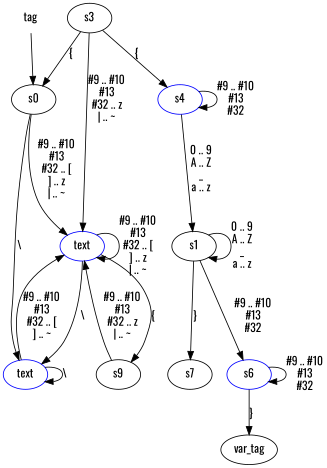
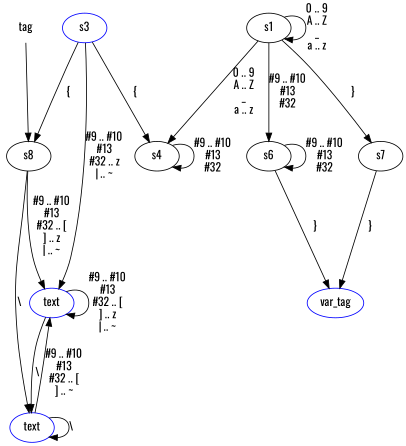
(90, 18) -> (85, 28)
(34, 99) -> (29, 156)
(180, 99) -> (157, 156)
(187, 169) -> (216, 89)
none -> (359, 226)
(118, 375) -> none
(249, 375) -> (269, 156)
(249, 450) -> (335, 303)
